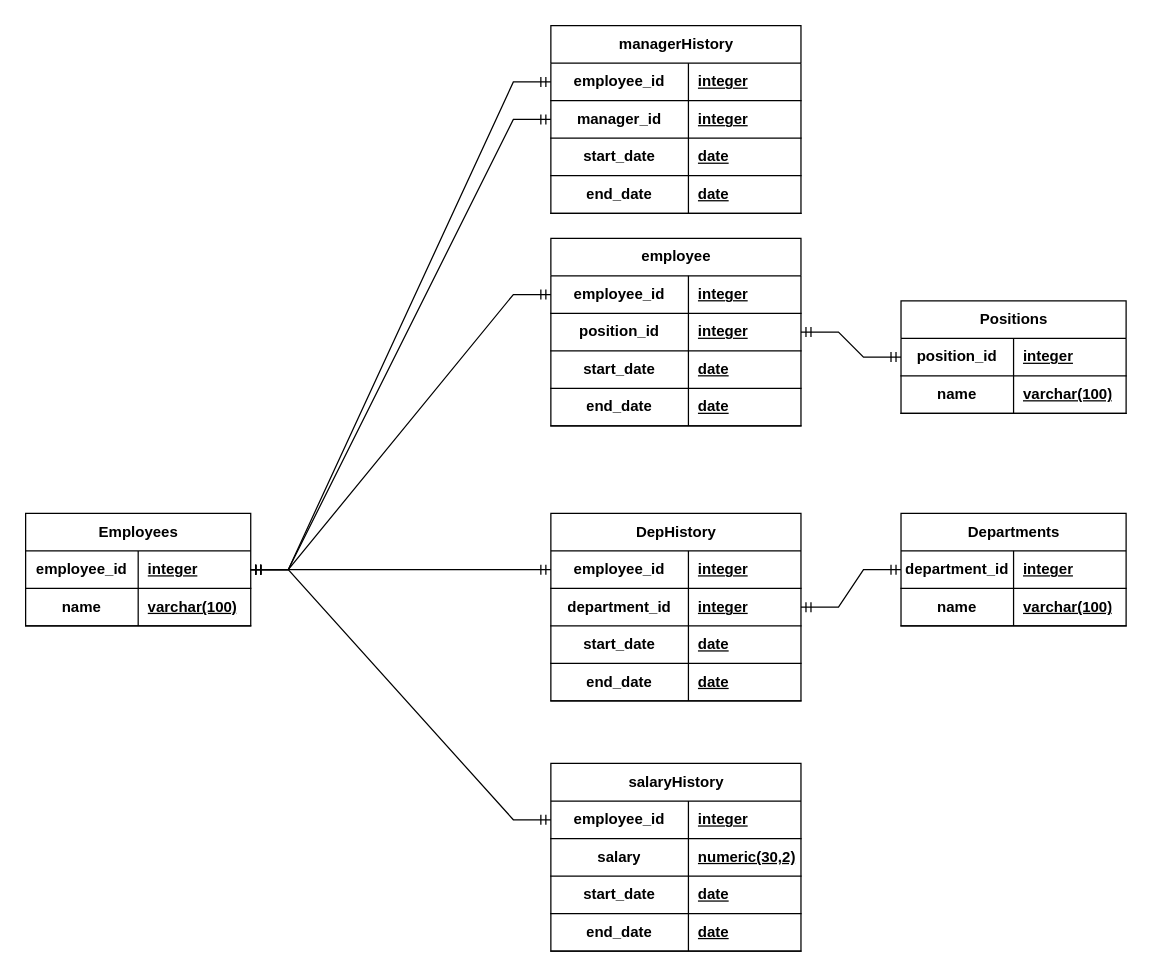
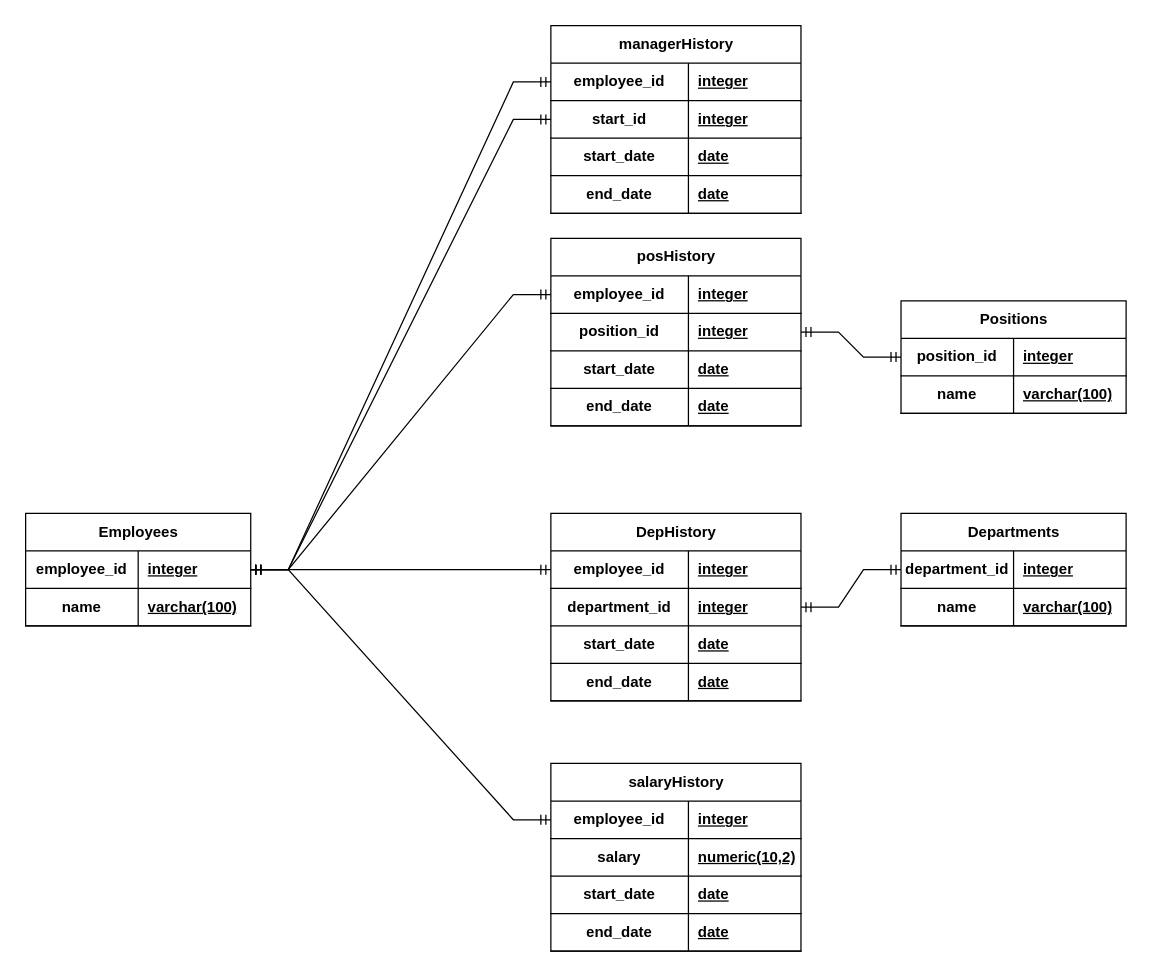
(619, 119) -> (619, 119)
(676, 257) -> (676, 257)
(749, 857) -> (749, 857)
